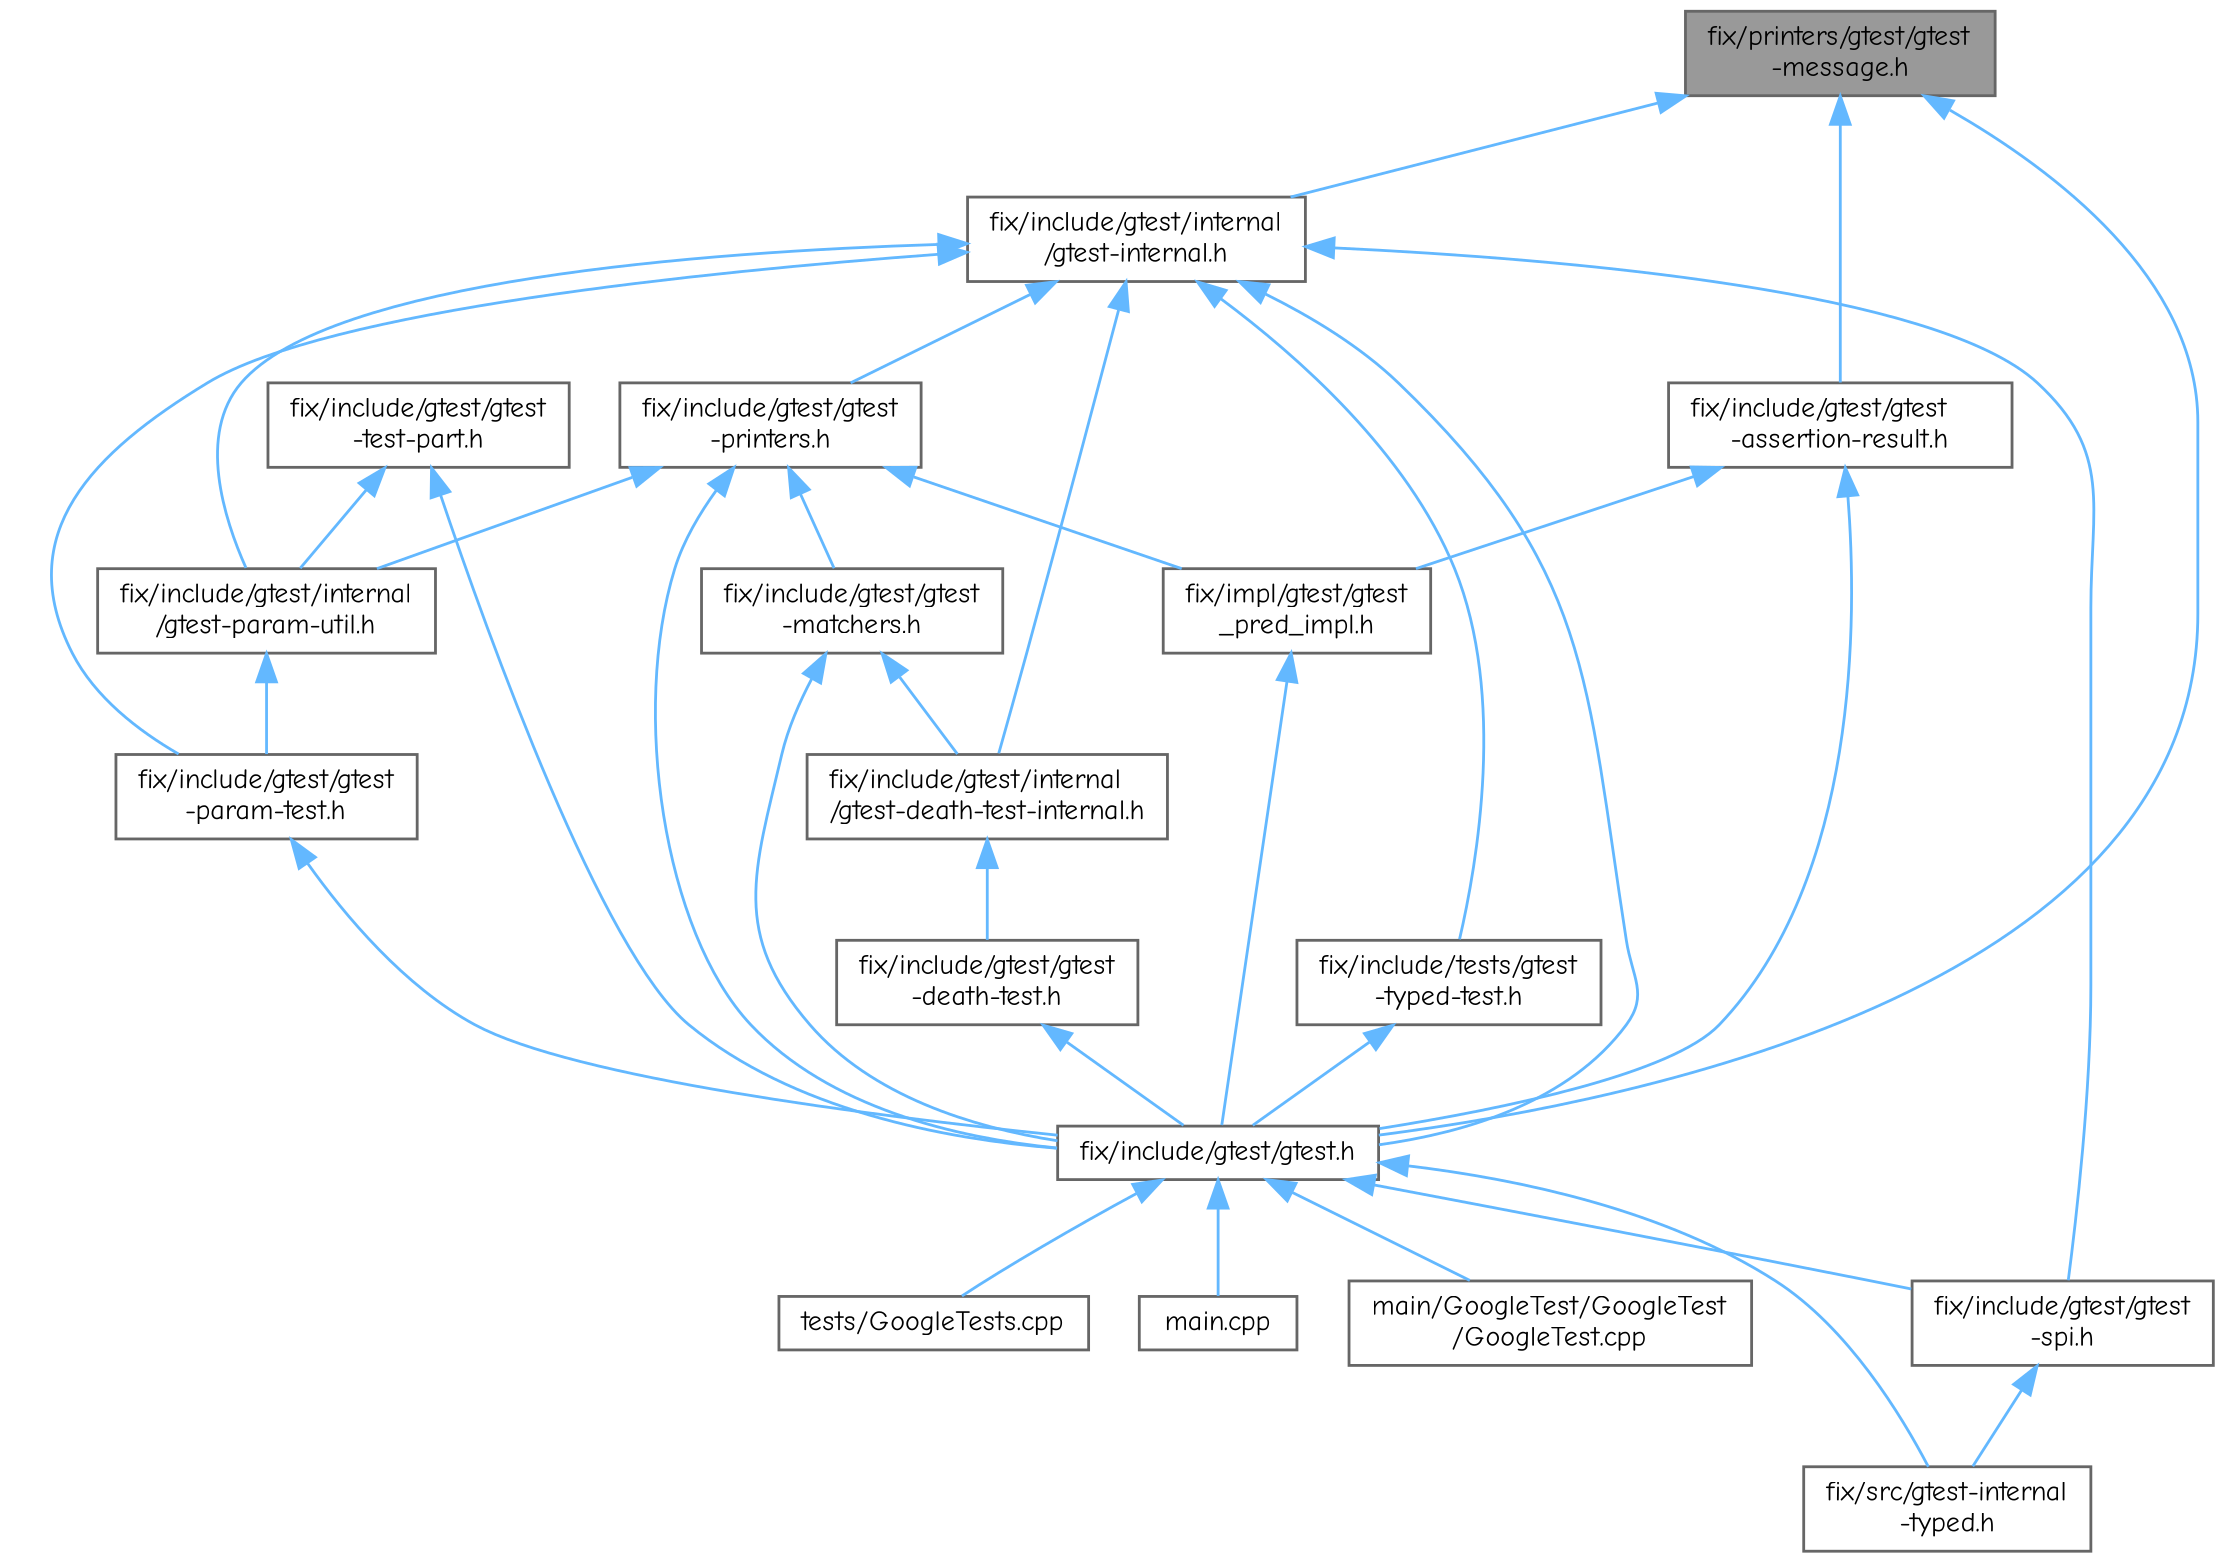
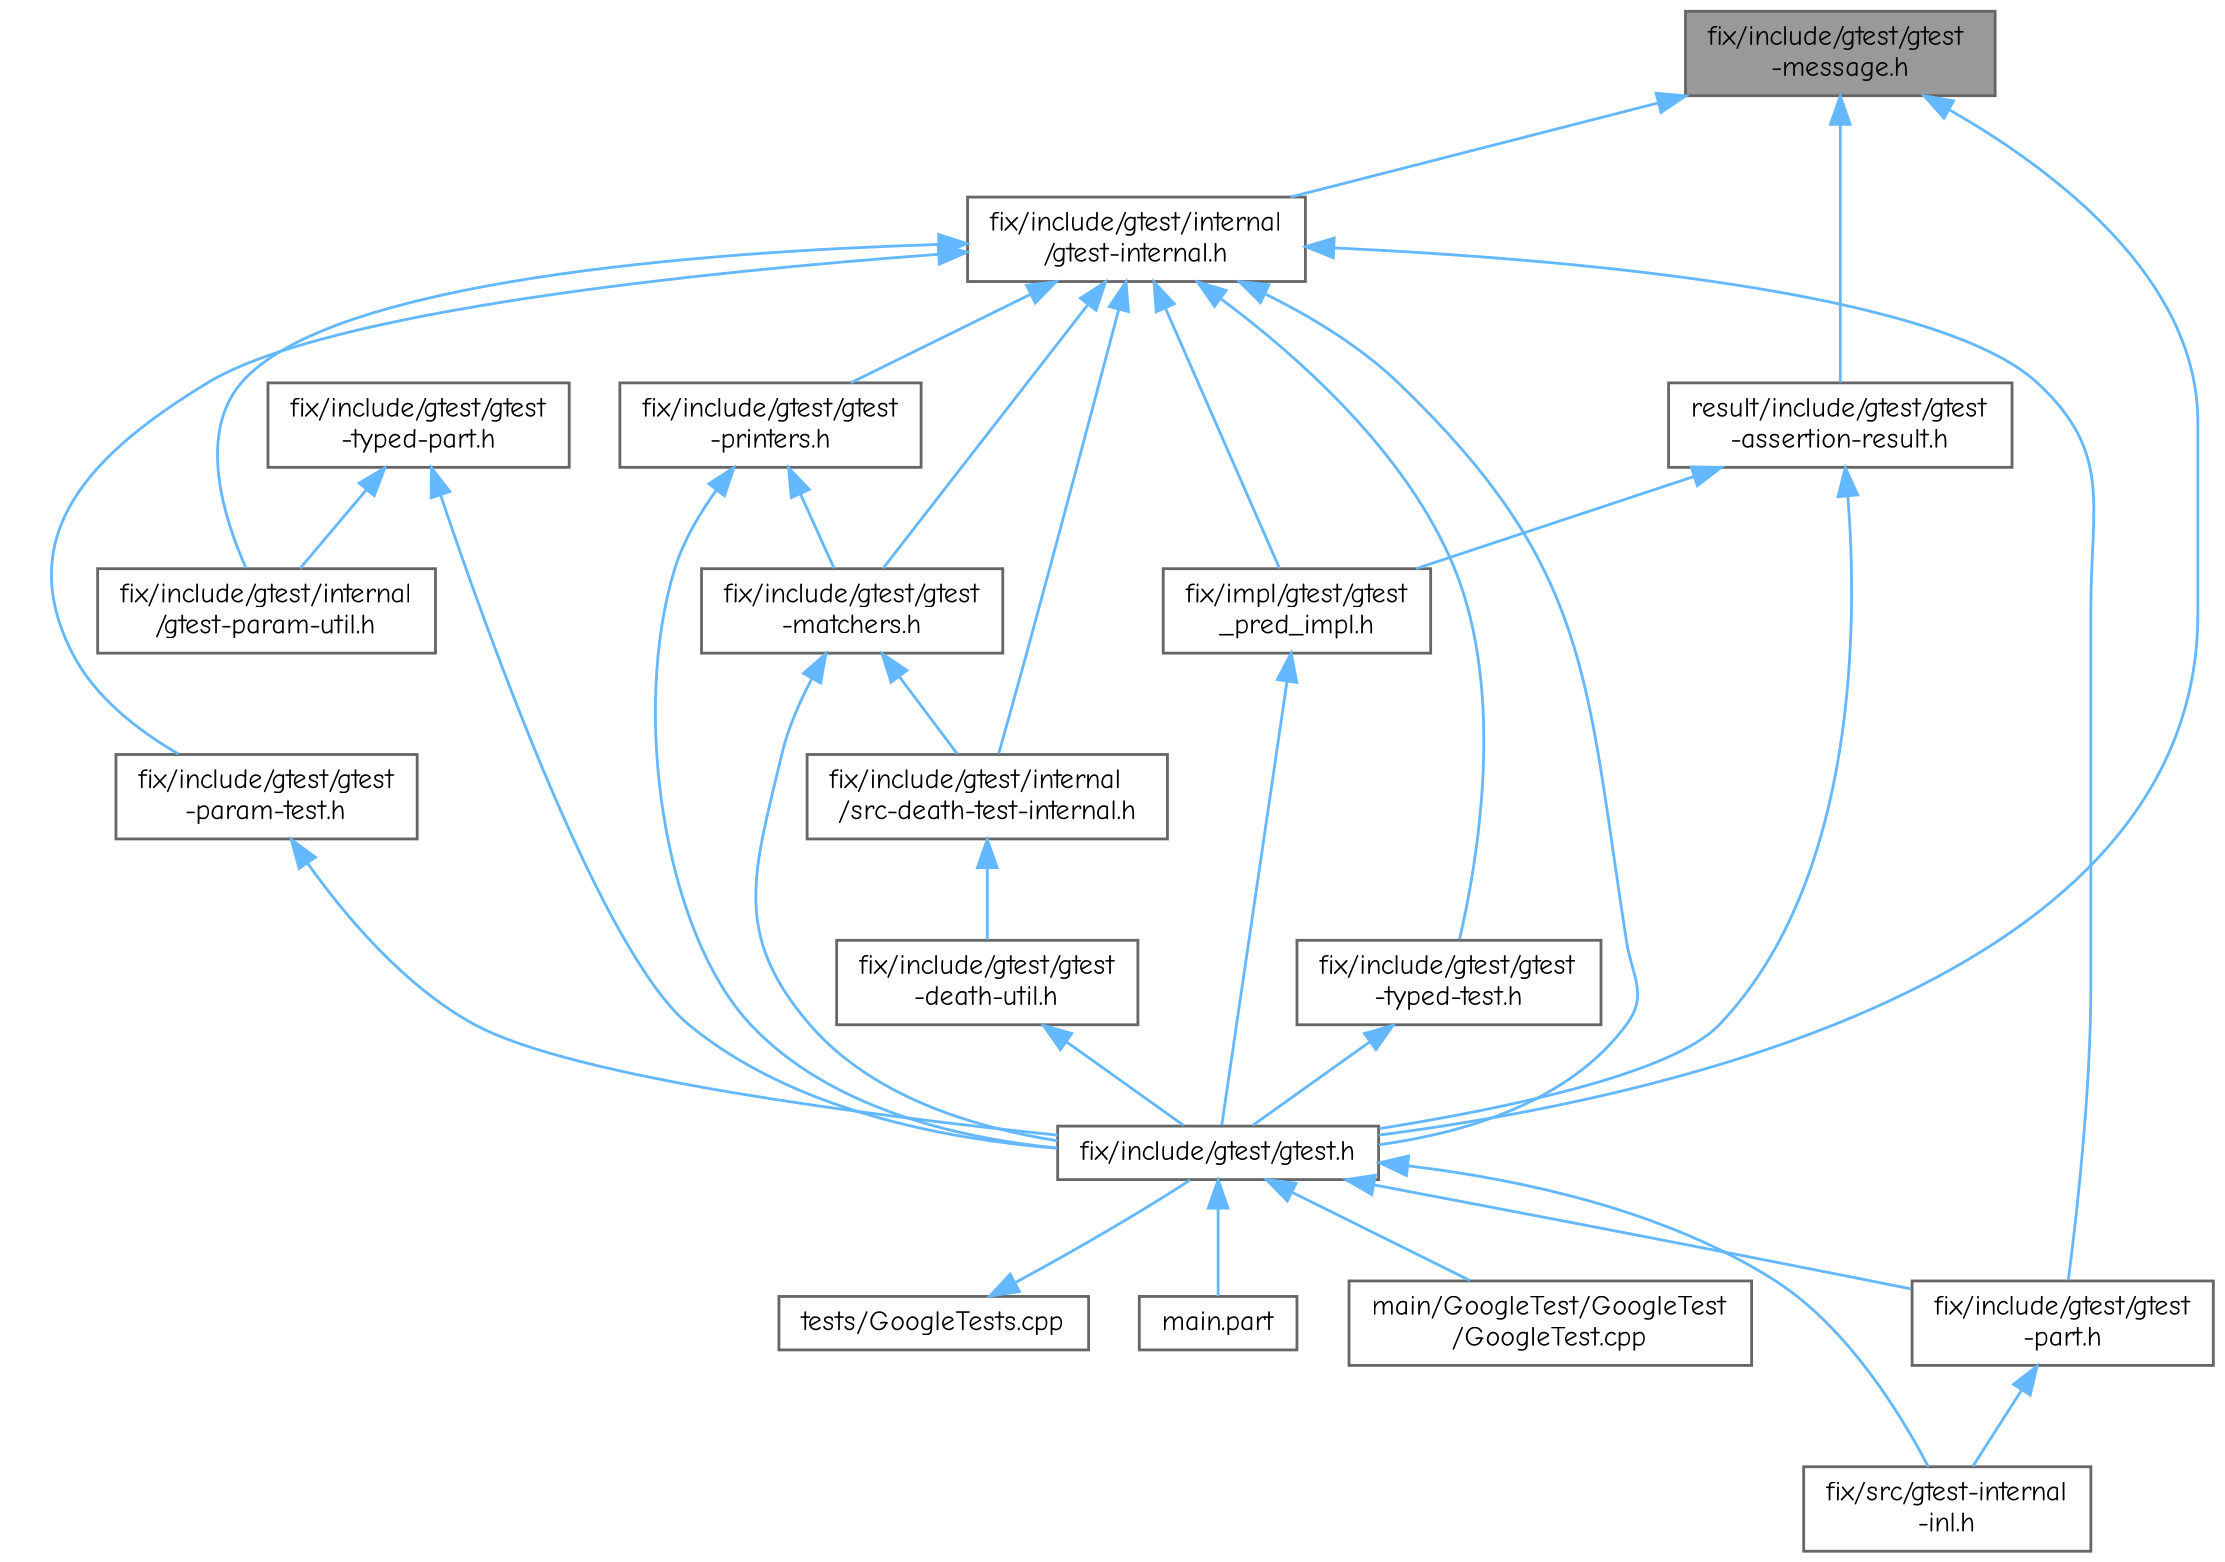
(1840, 53) -> (1840, 53)
(419, 425) -> (419, 425)
(1840, 425) -> (1840, 425)
none -> (985, 436)
(1041, 521) -> (1223, 438)
(505, 523) -> none
(267, 718) -> none
(987, 797) -> (987, 797)
(987, 983) -> (987, 983)
(1449, 983) -> (1449, 983)
(1048, 1243) -> (1104, 1233)
(1218, 1323) -> (1218, 1323)
(2063, 1323) -> (2063, 1323)
(1947, 1509) -> (1947, 1509)
